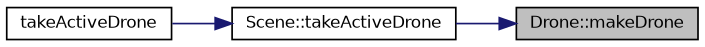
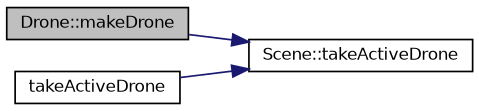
(477, 24) -> (211, 37)
